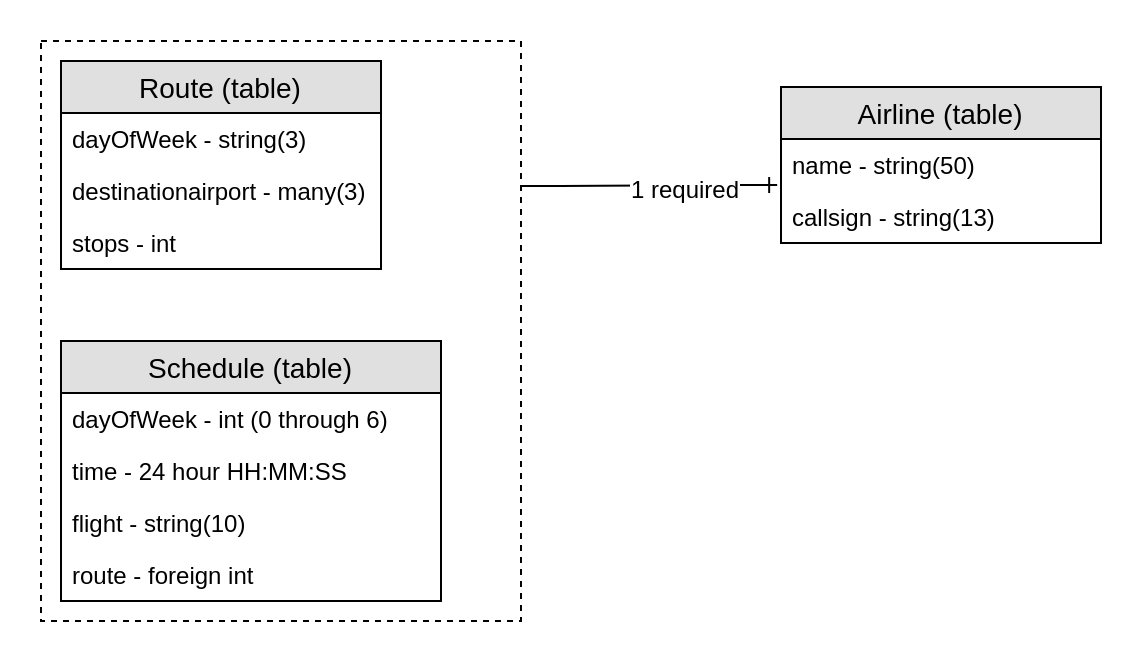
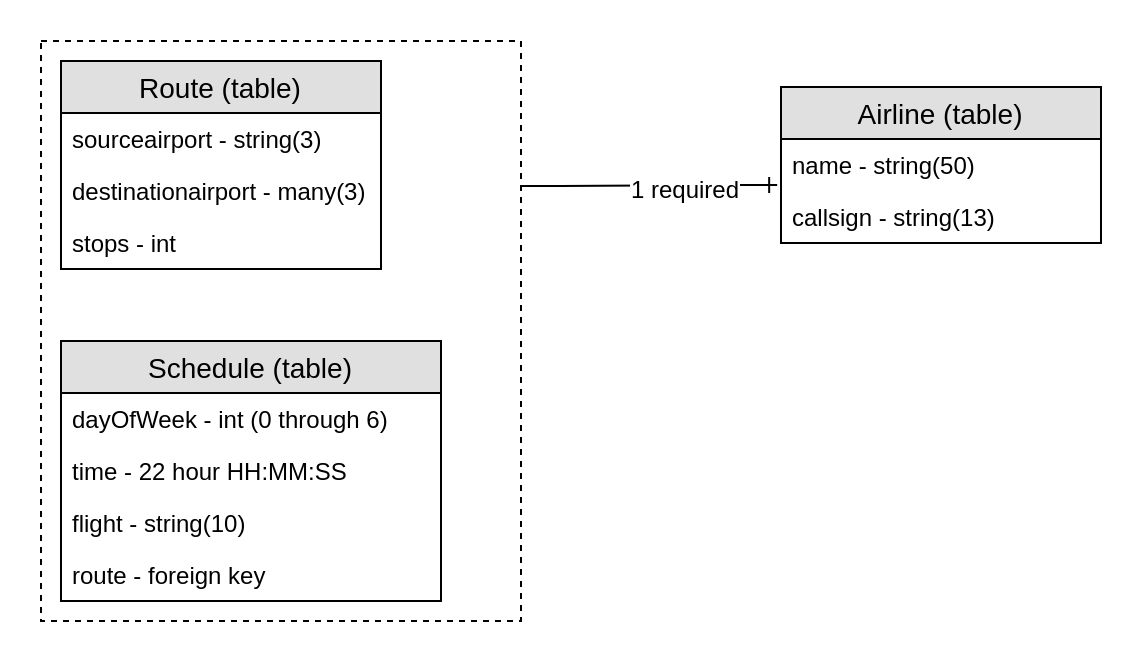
(204, 140) -> (228, 140)
(205, 472) -> (205, 472)
(184, 576) -> (187, 576)
